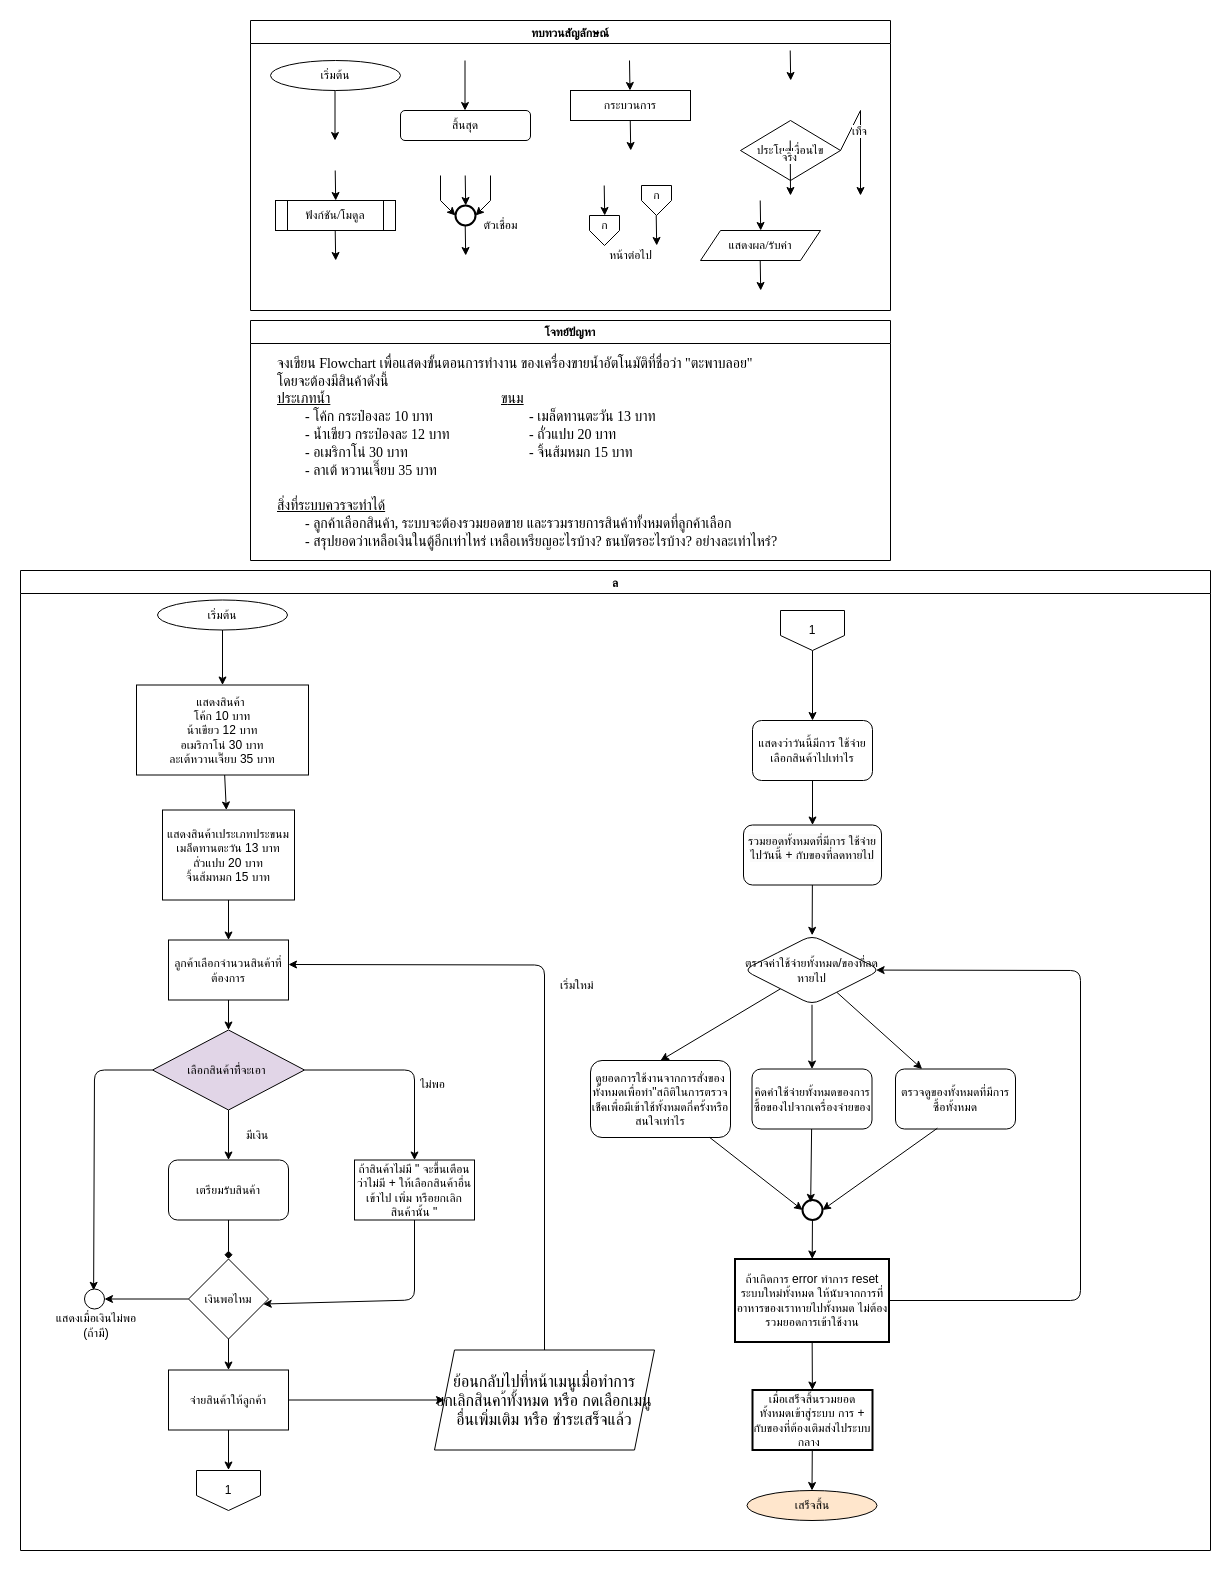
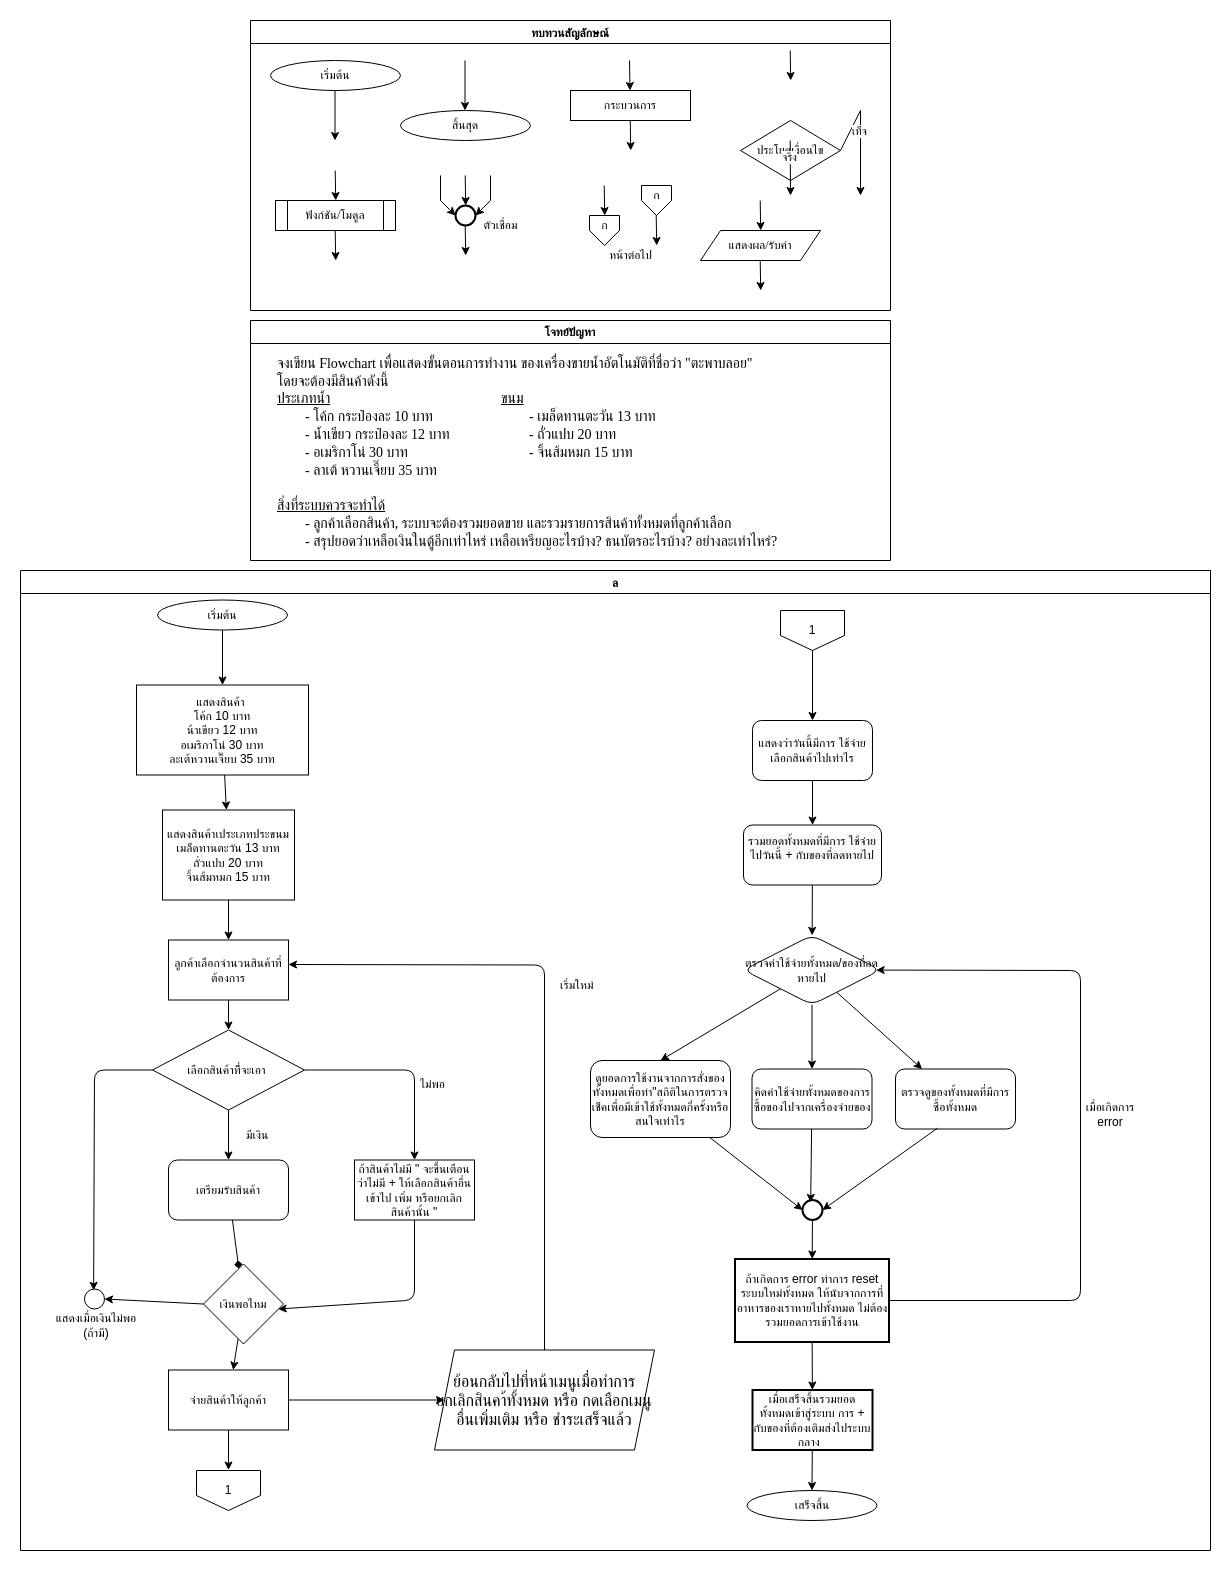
(466, 126) -> (466, 126)
(229, 1070) -> (229, 1070)
none -> (1111, 1114)
(229, 1299) -> (244, 1304)
(812, 1506) -> (812, 1506)
